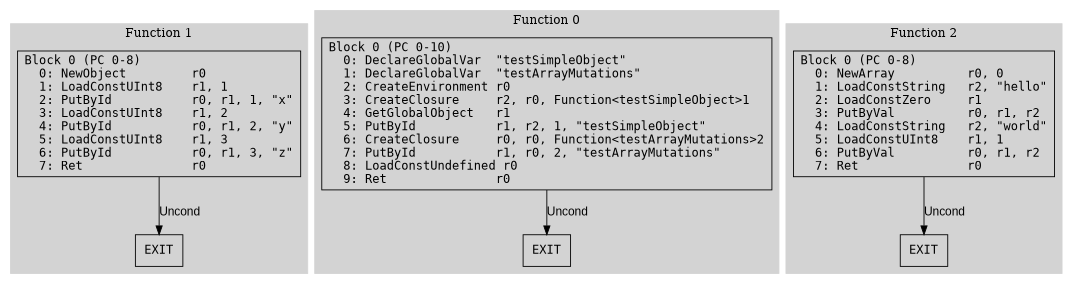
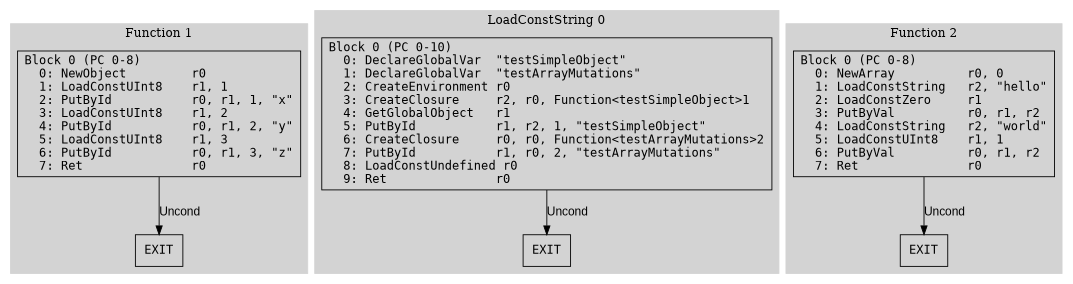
(547, 21) -> (547, 21)
